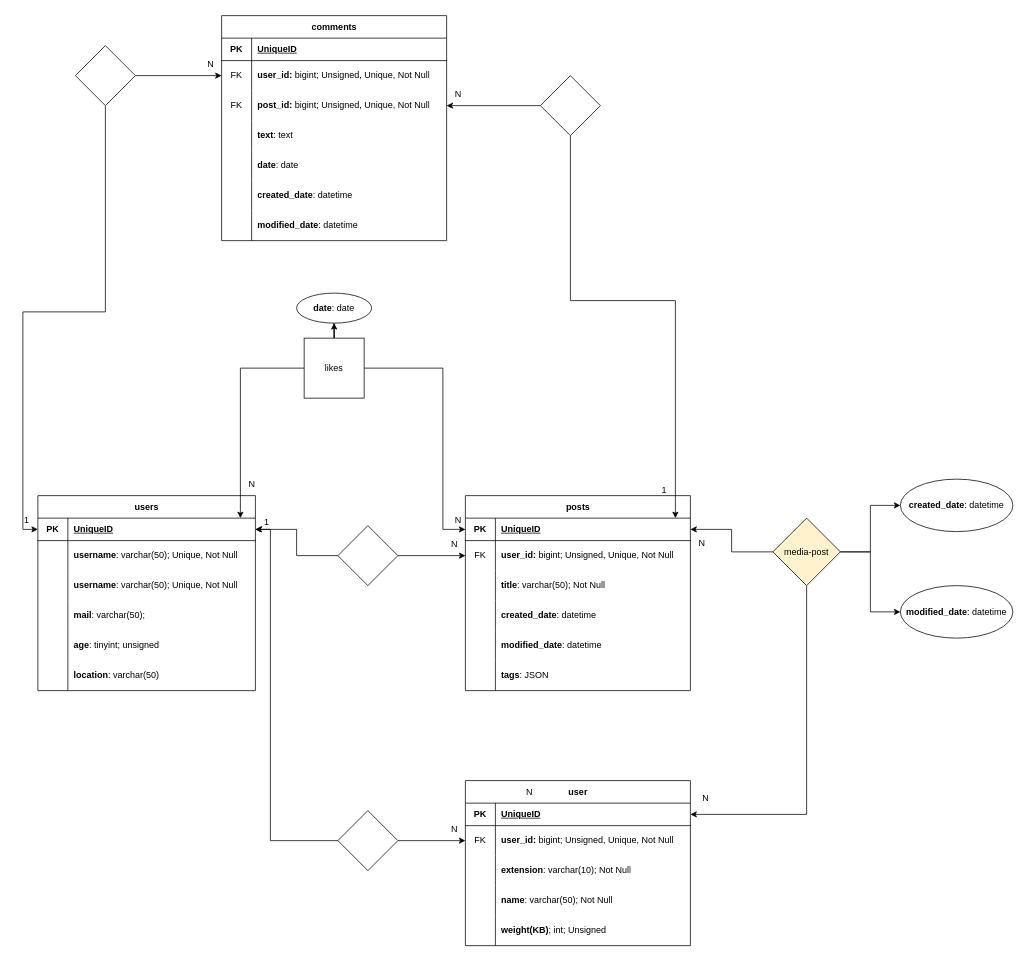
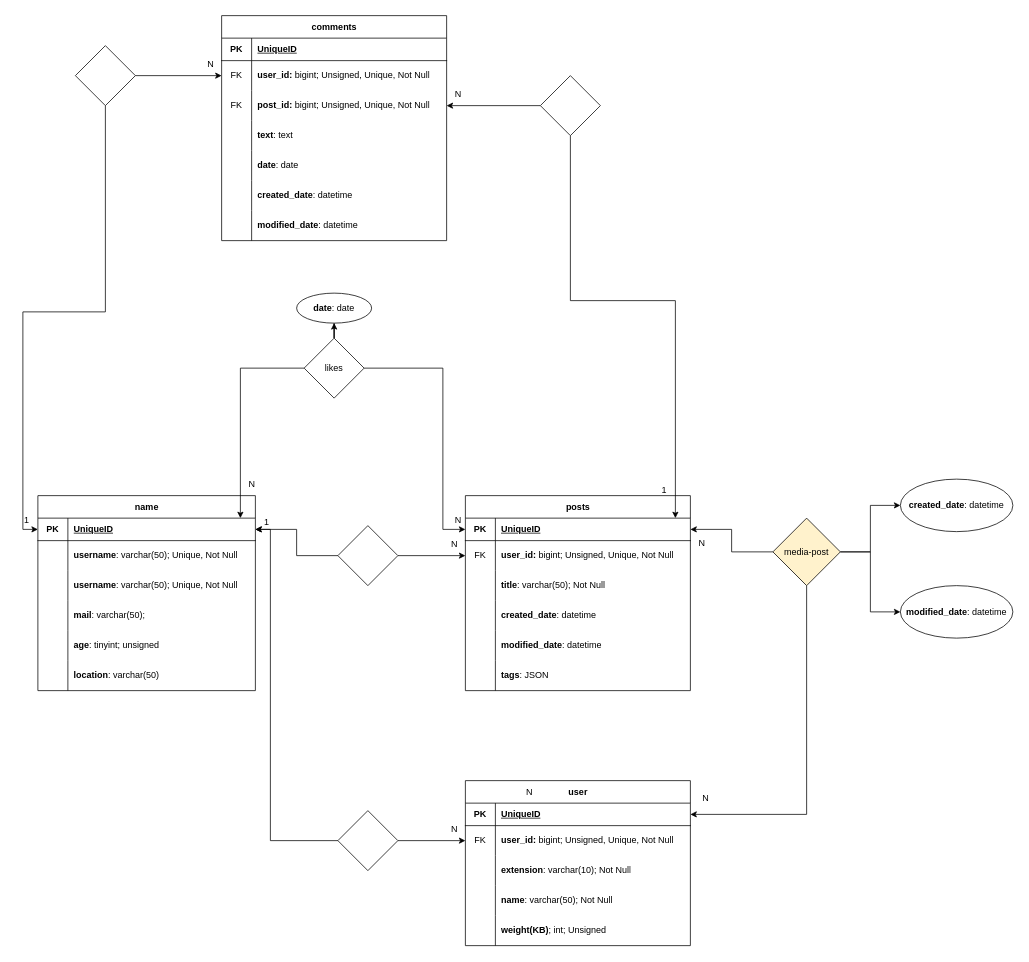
(334, 368) -> (334, 368)
(147, 507) -> (147, 507)
